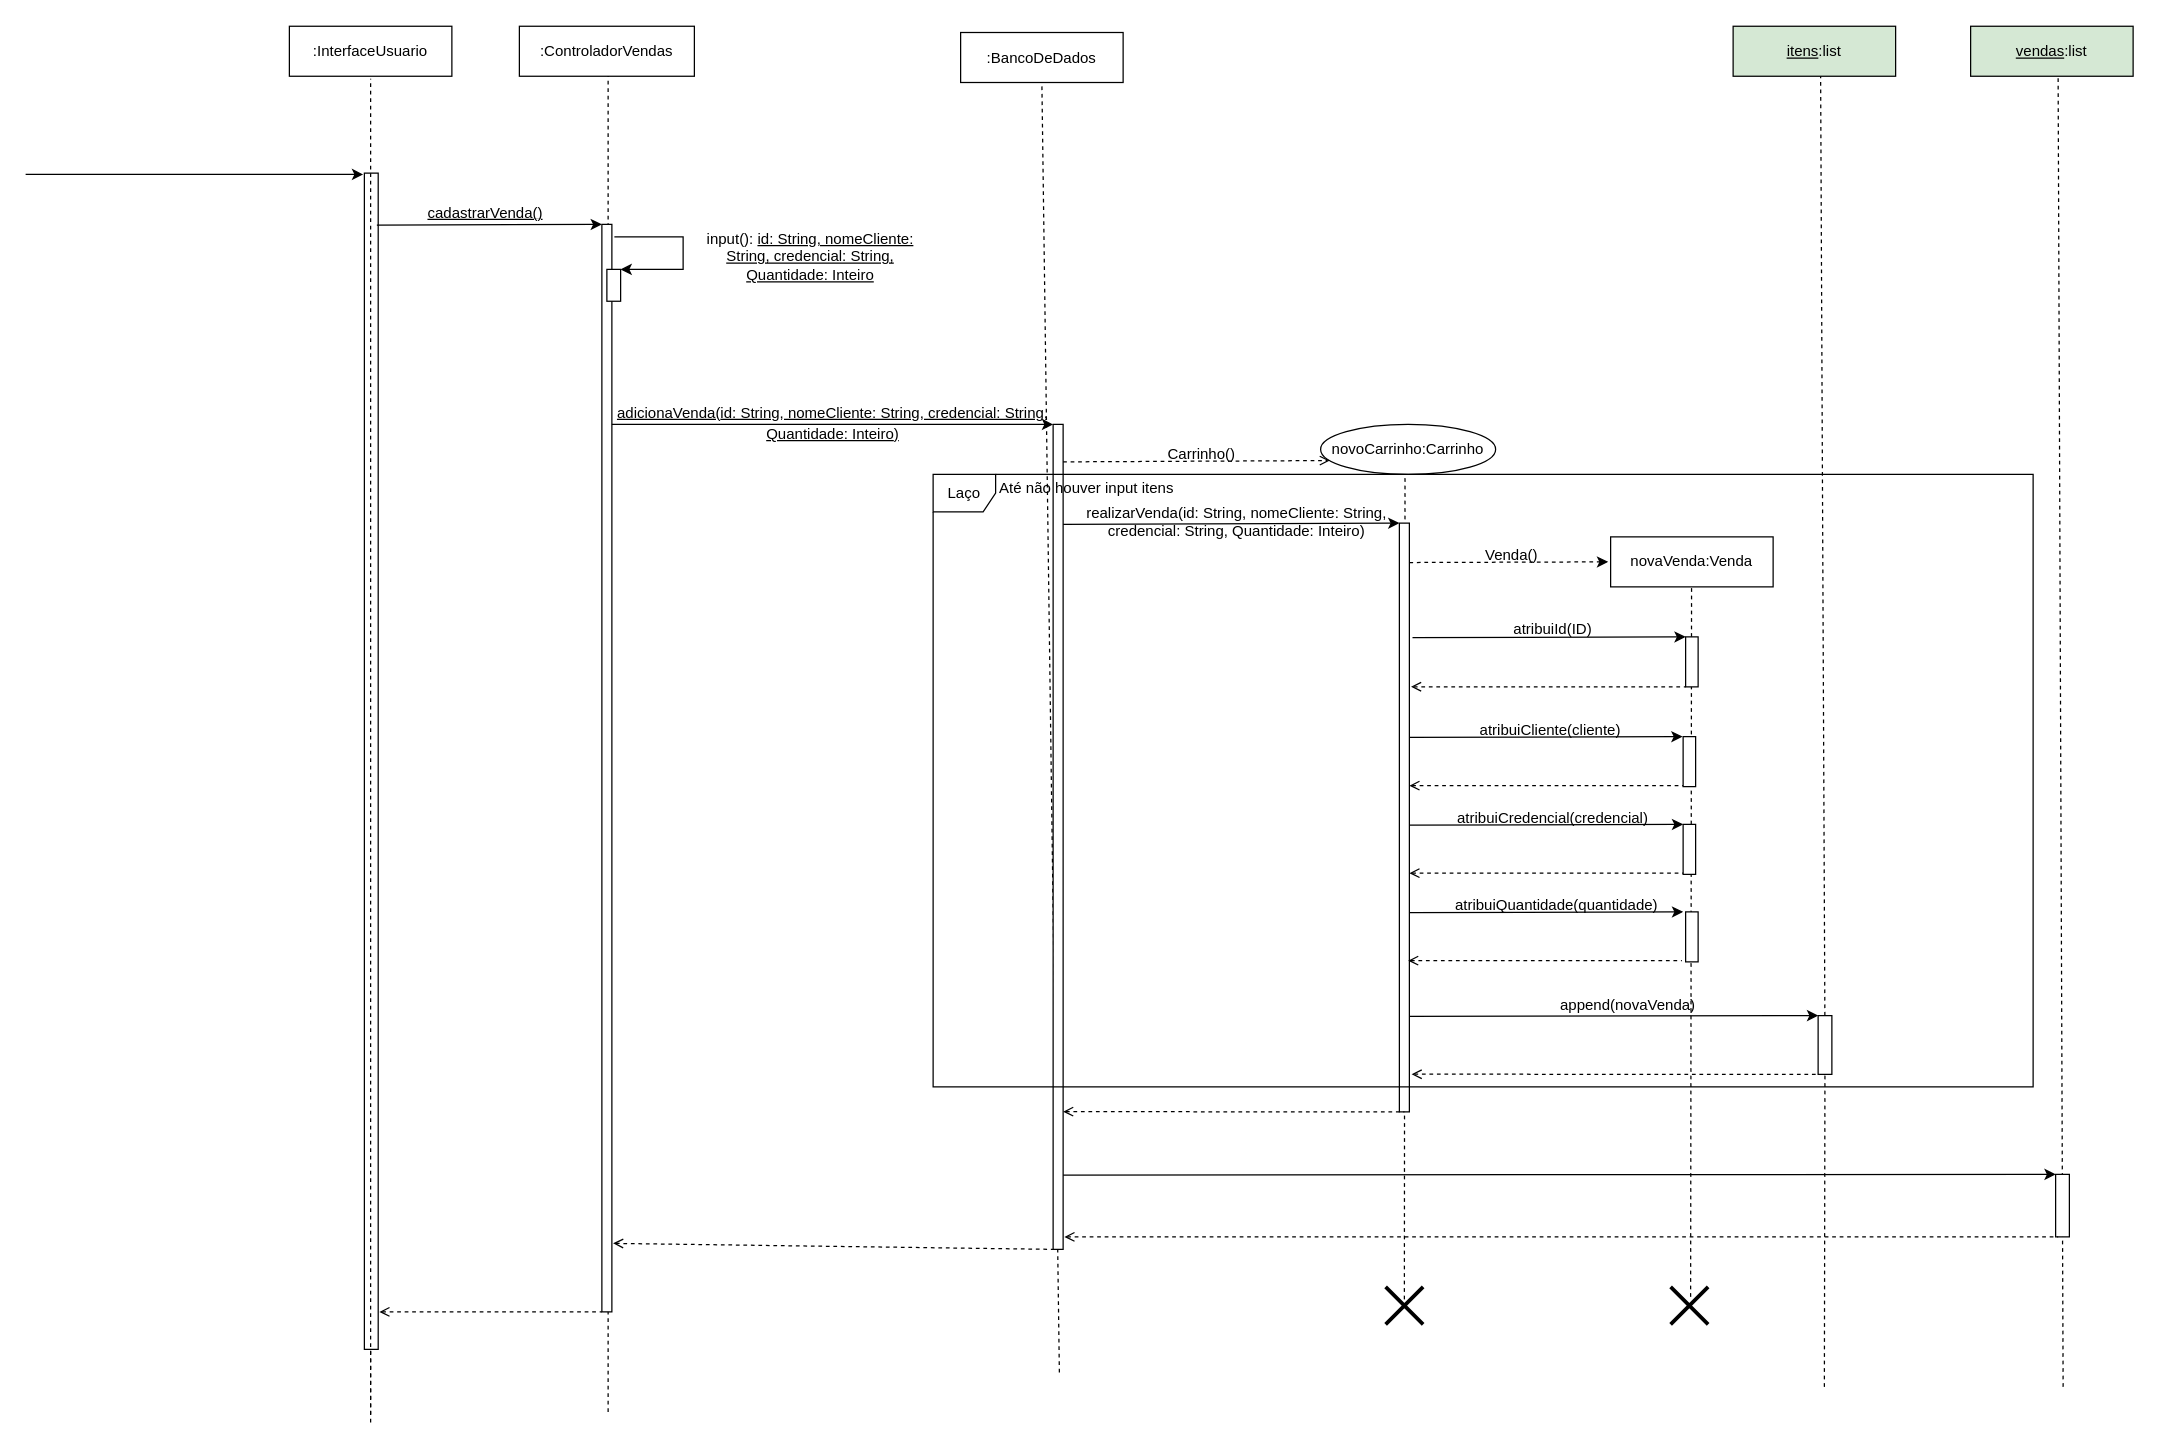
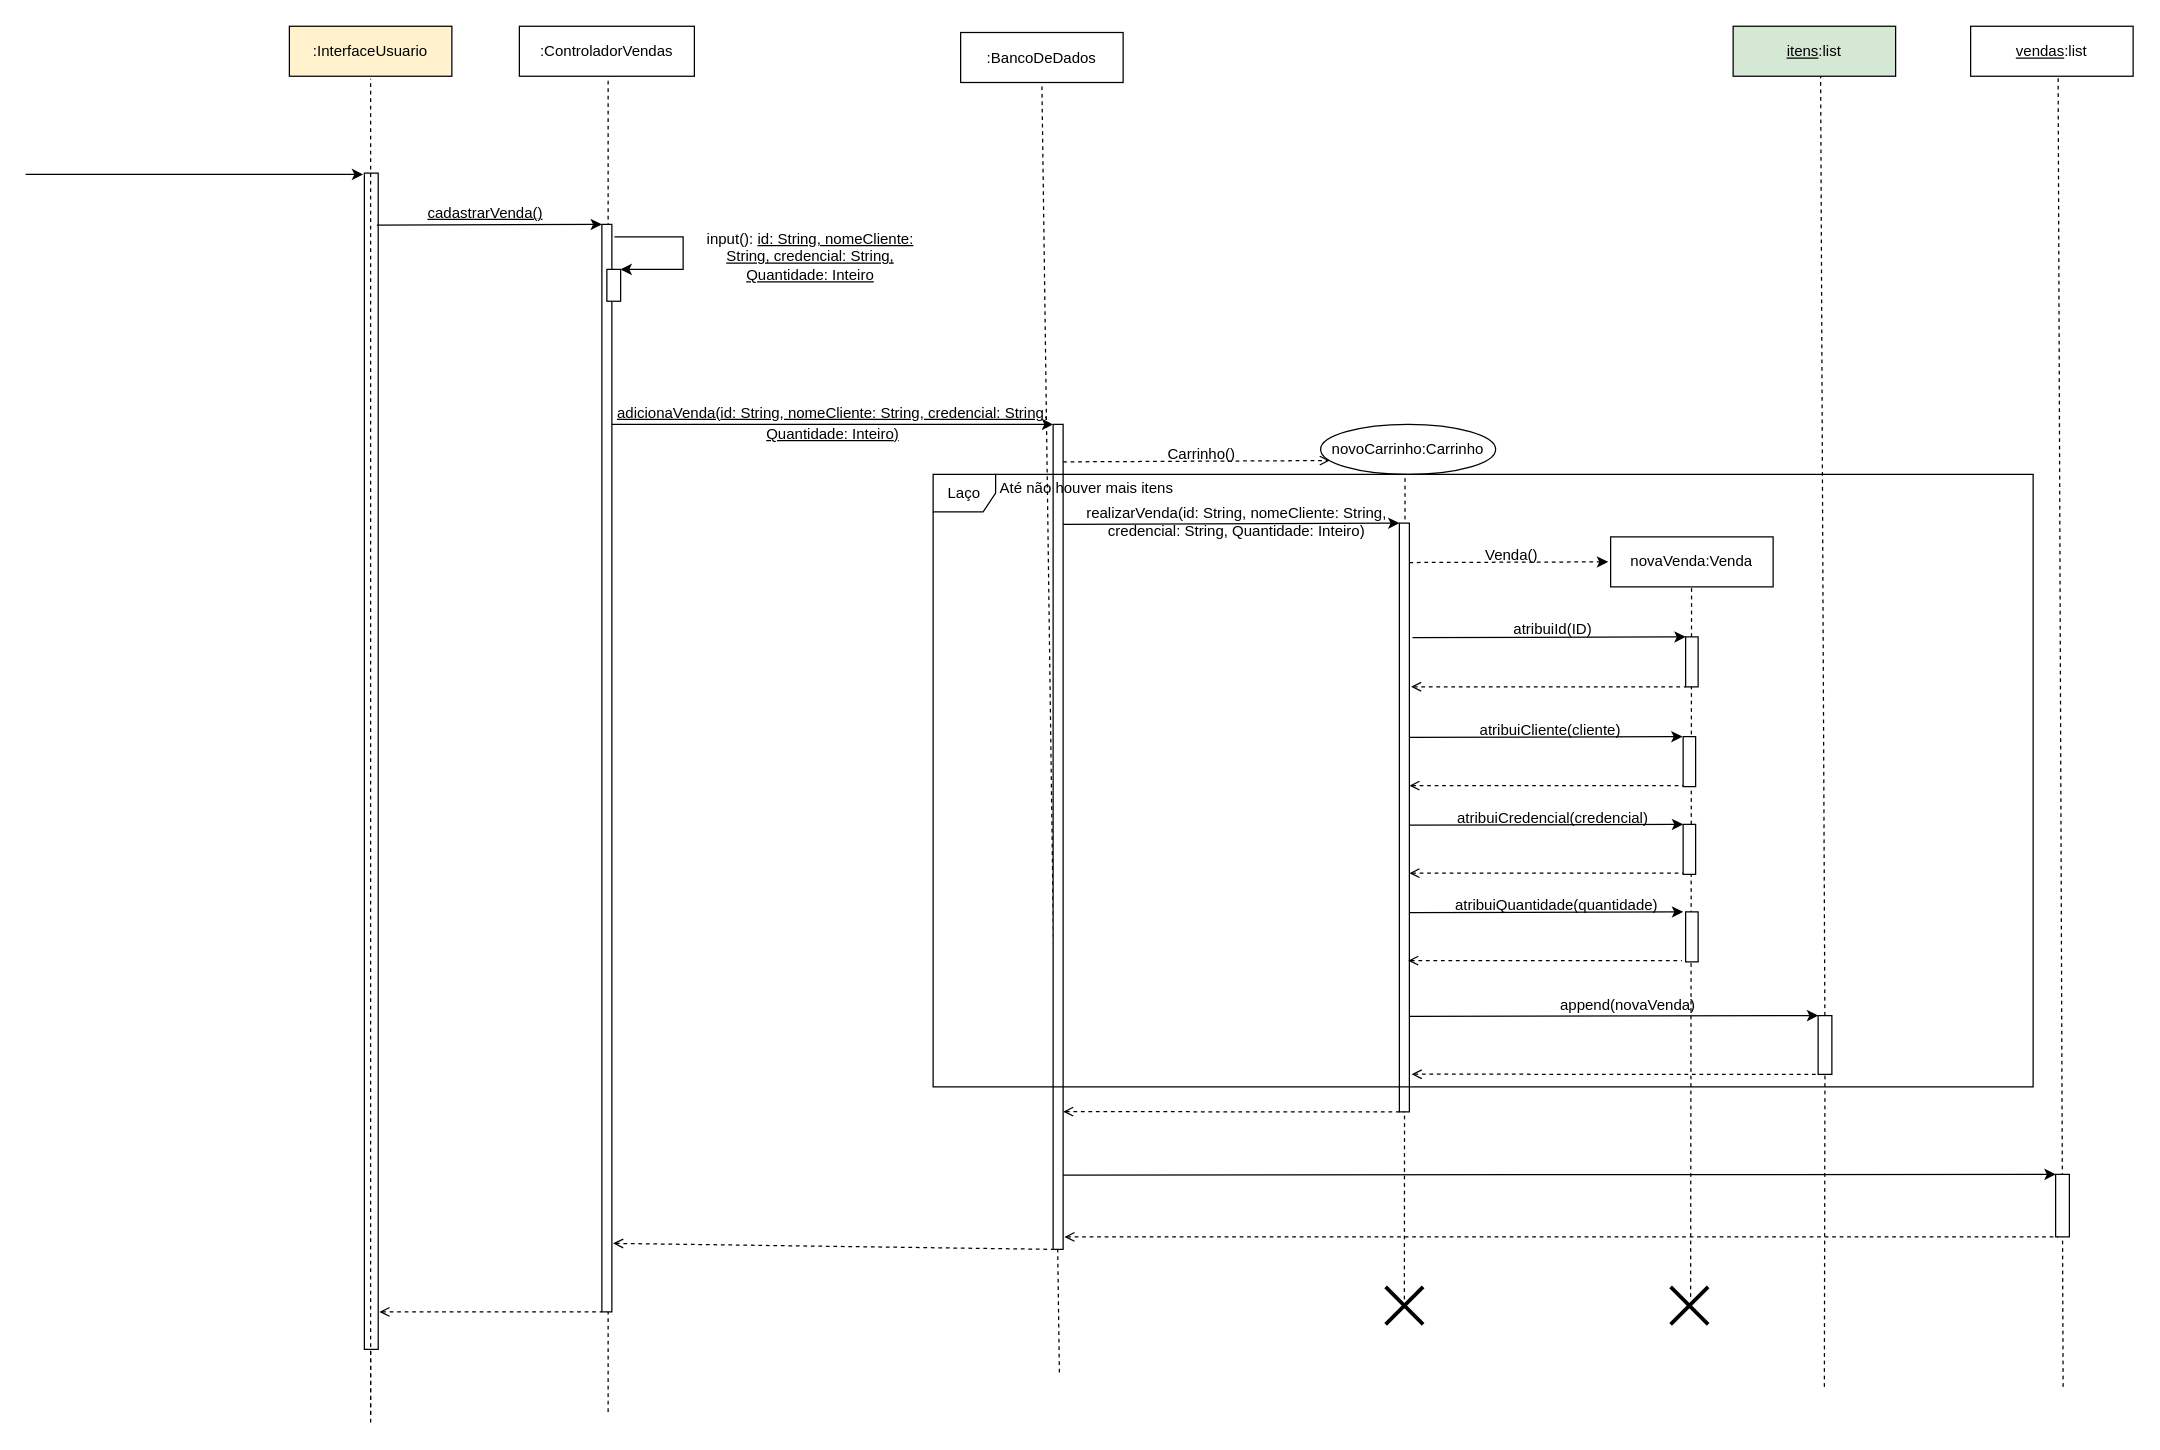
(371, 51) -> (371, 51)
(2052, 51) -> (2052, 51)
(1087, 488) -> (1087, 488)
